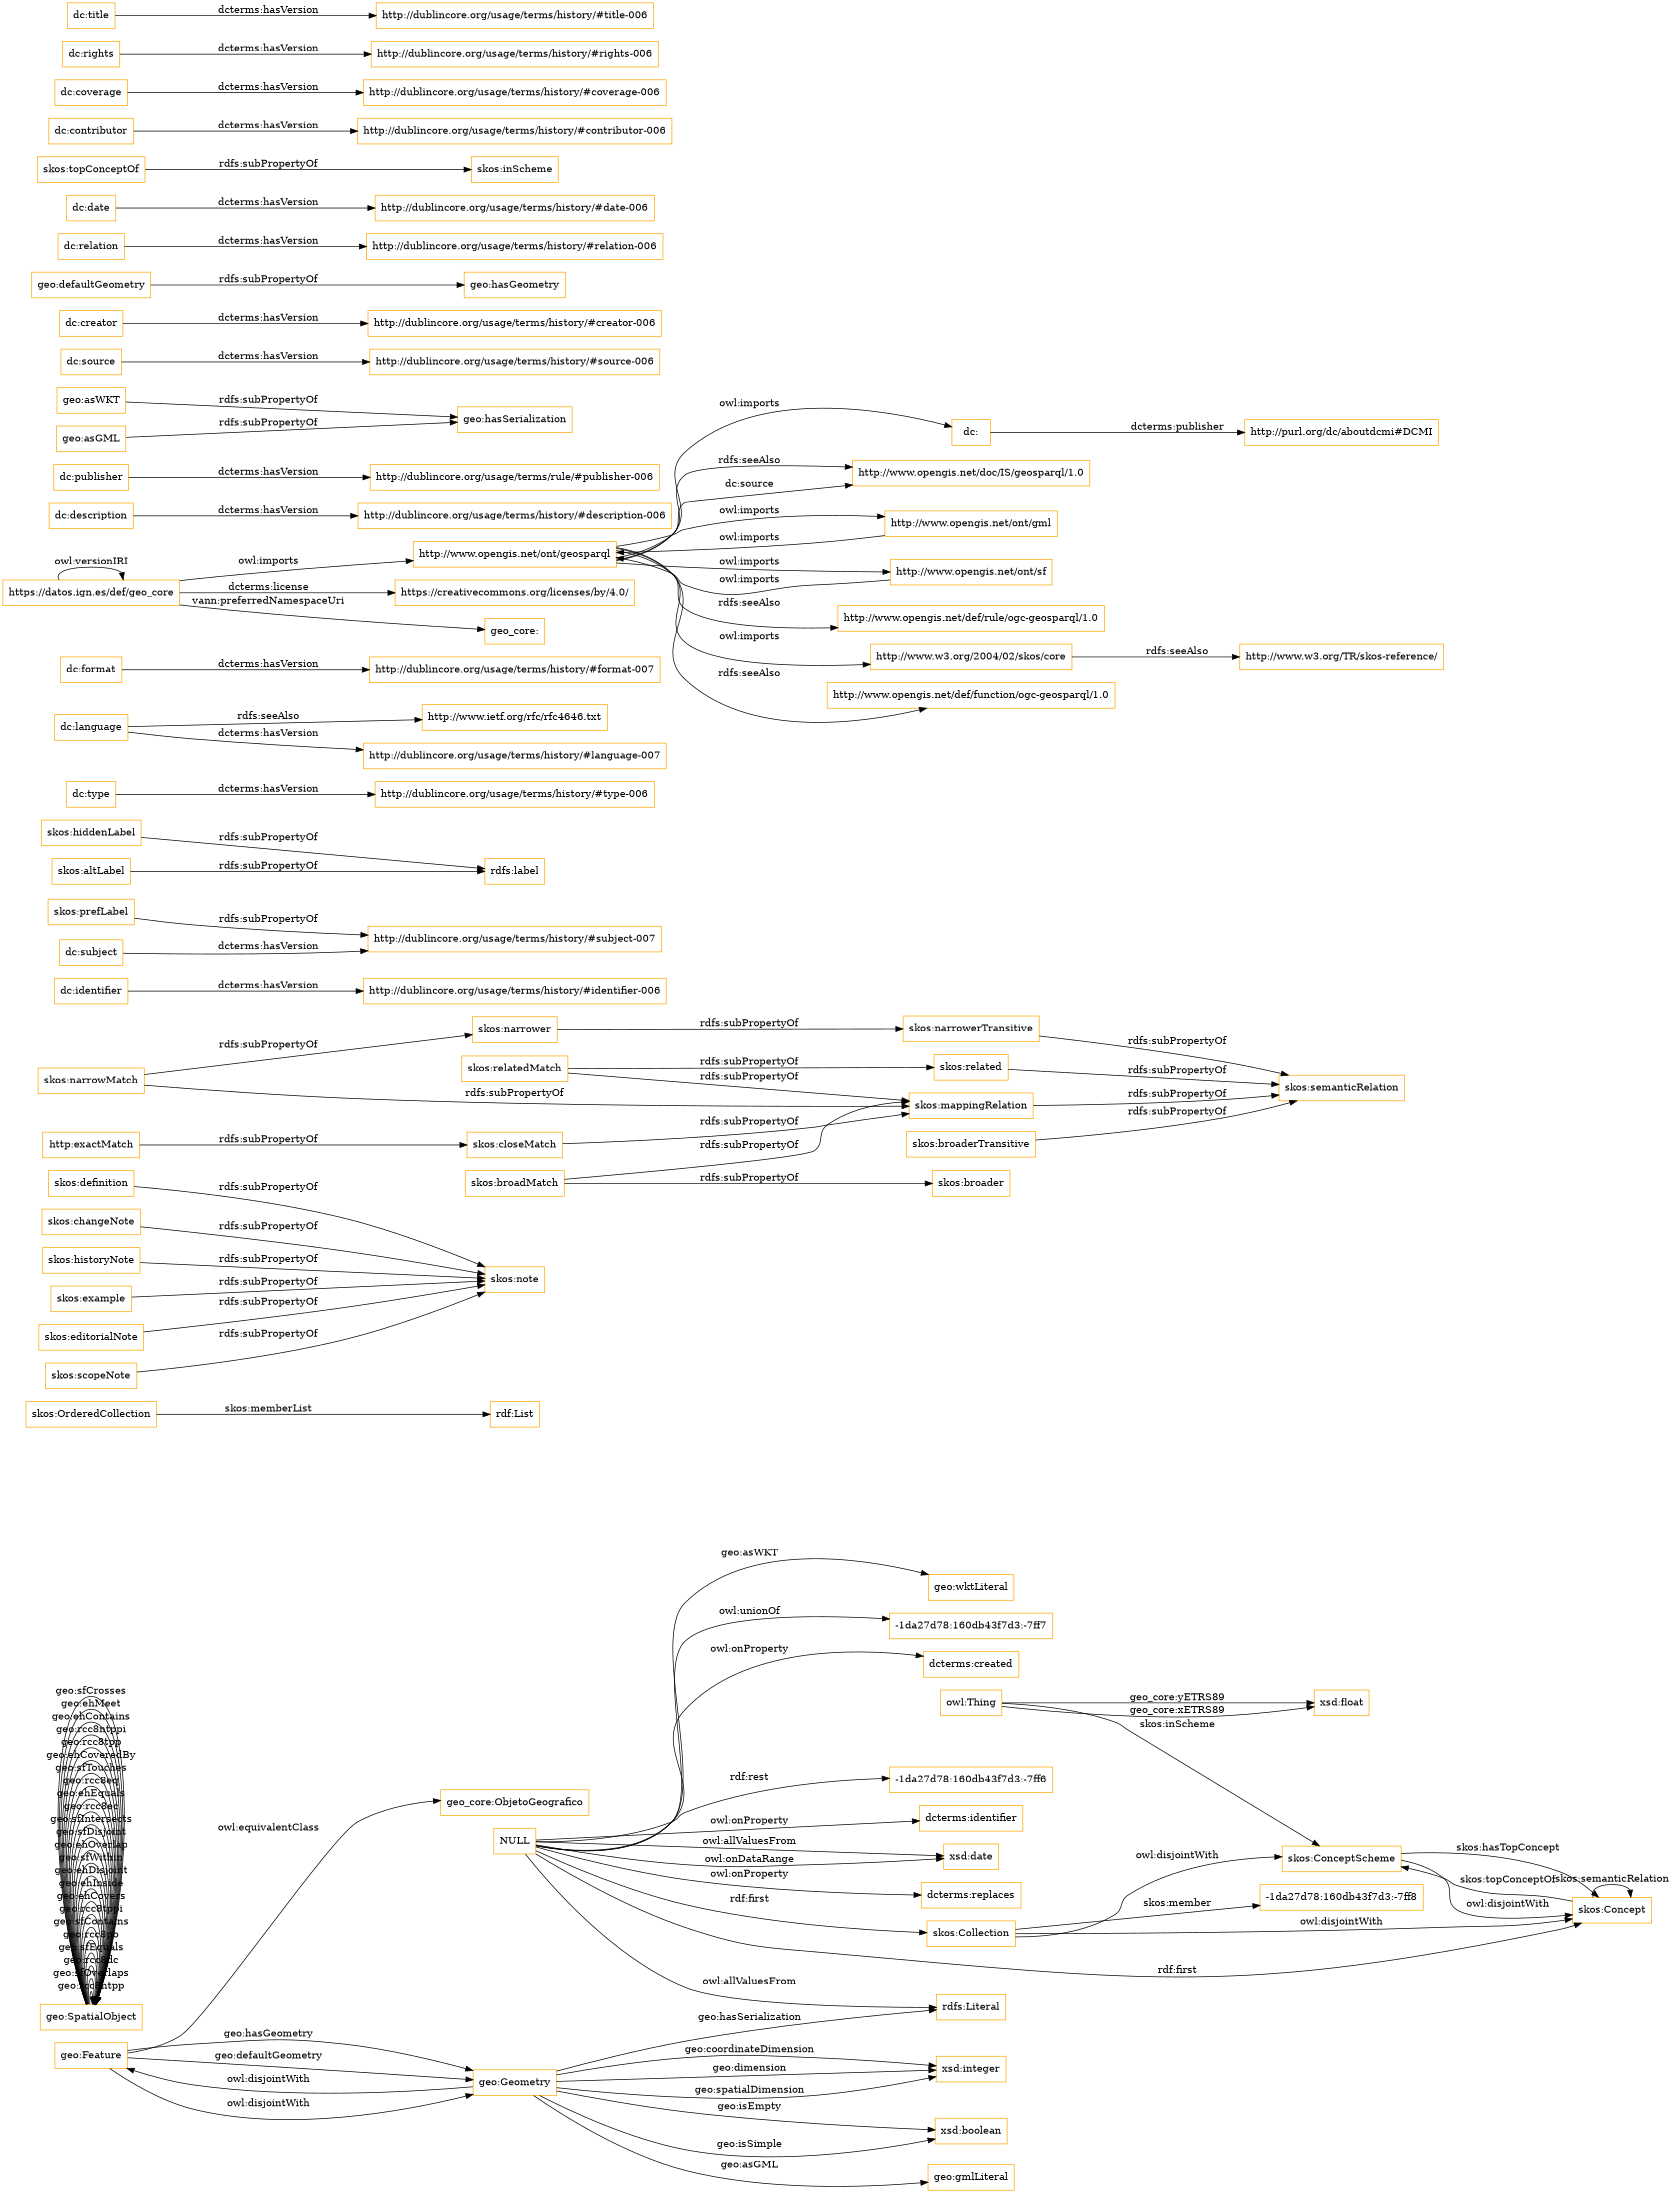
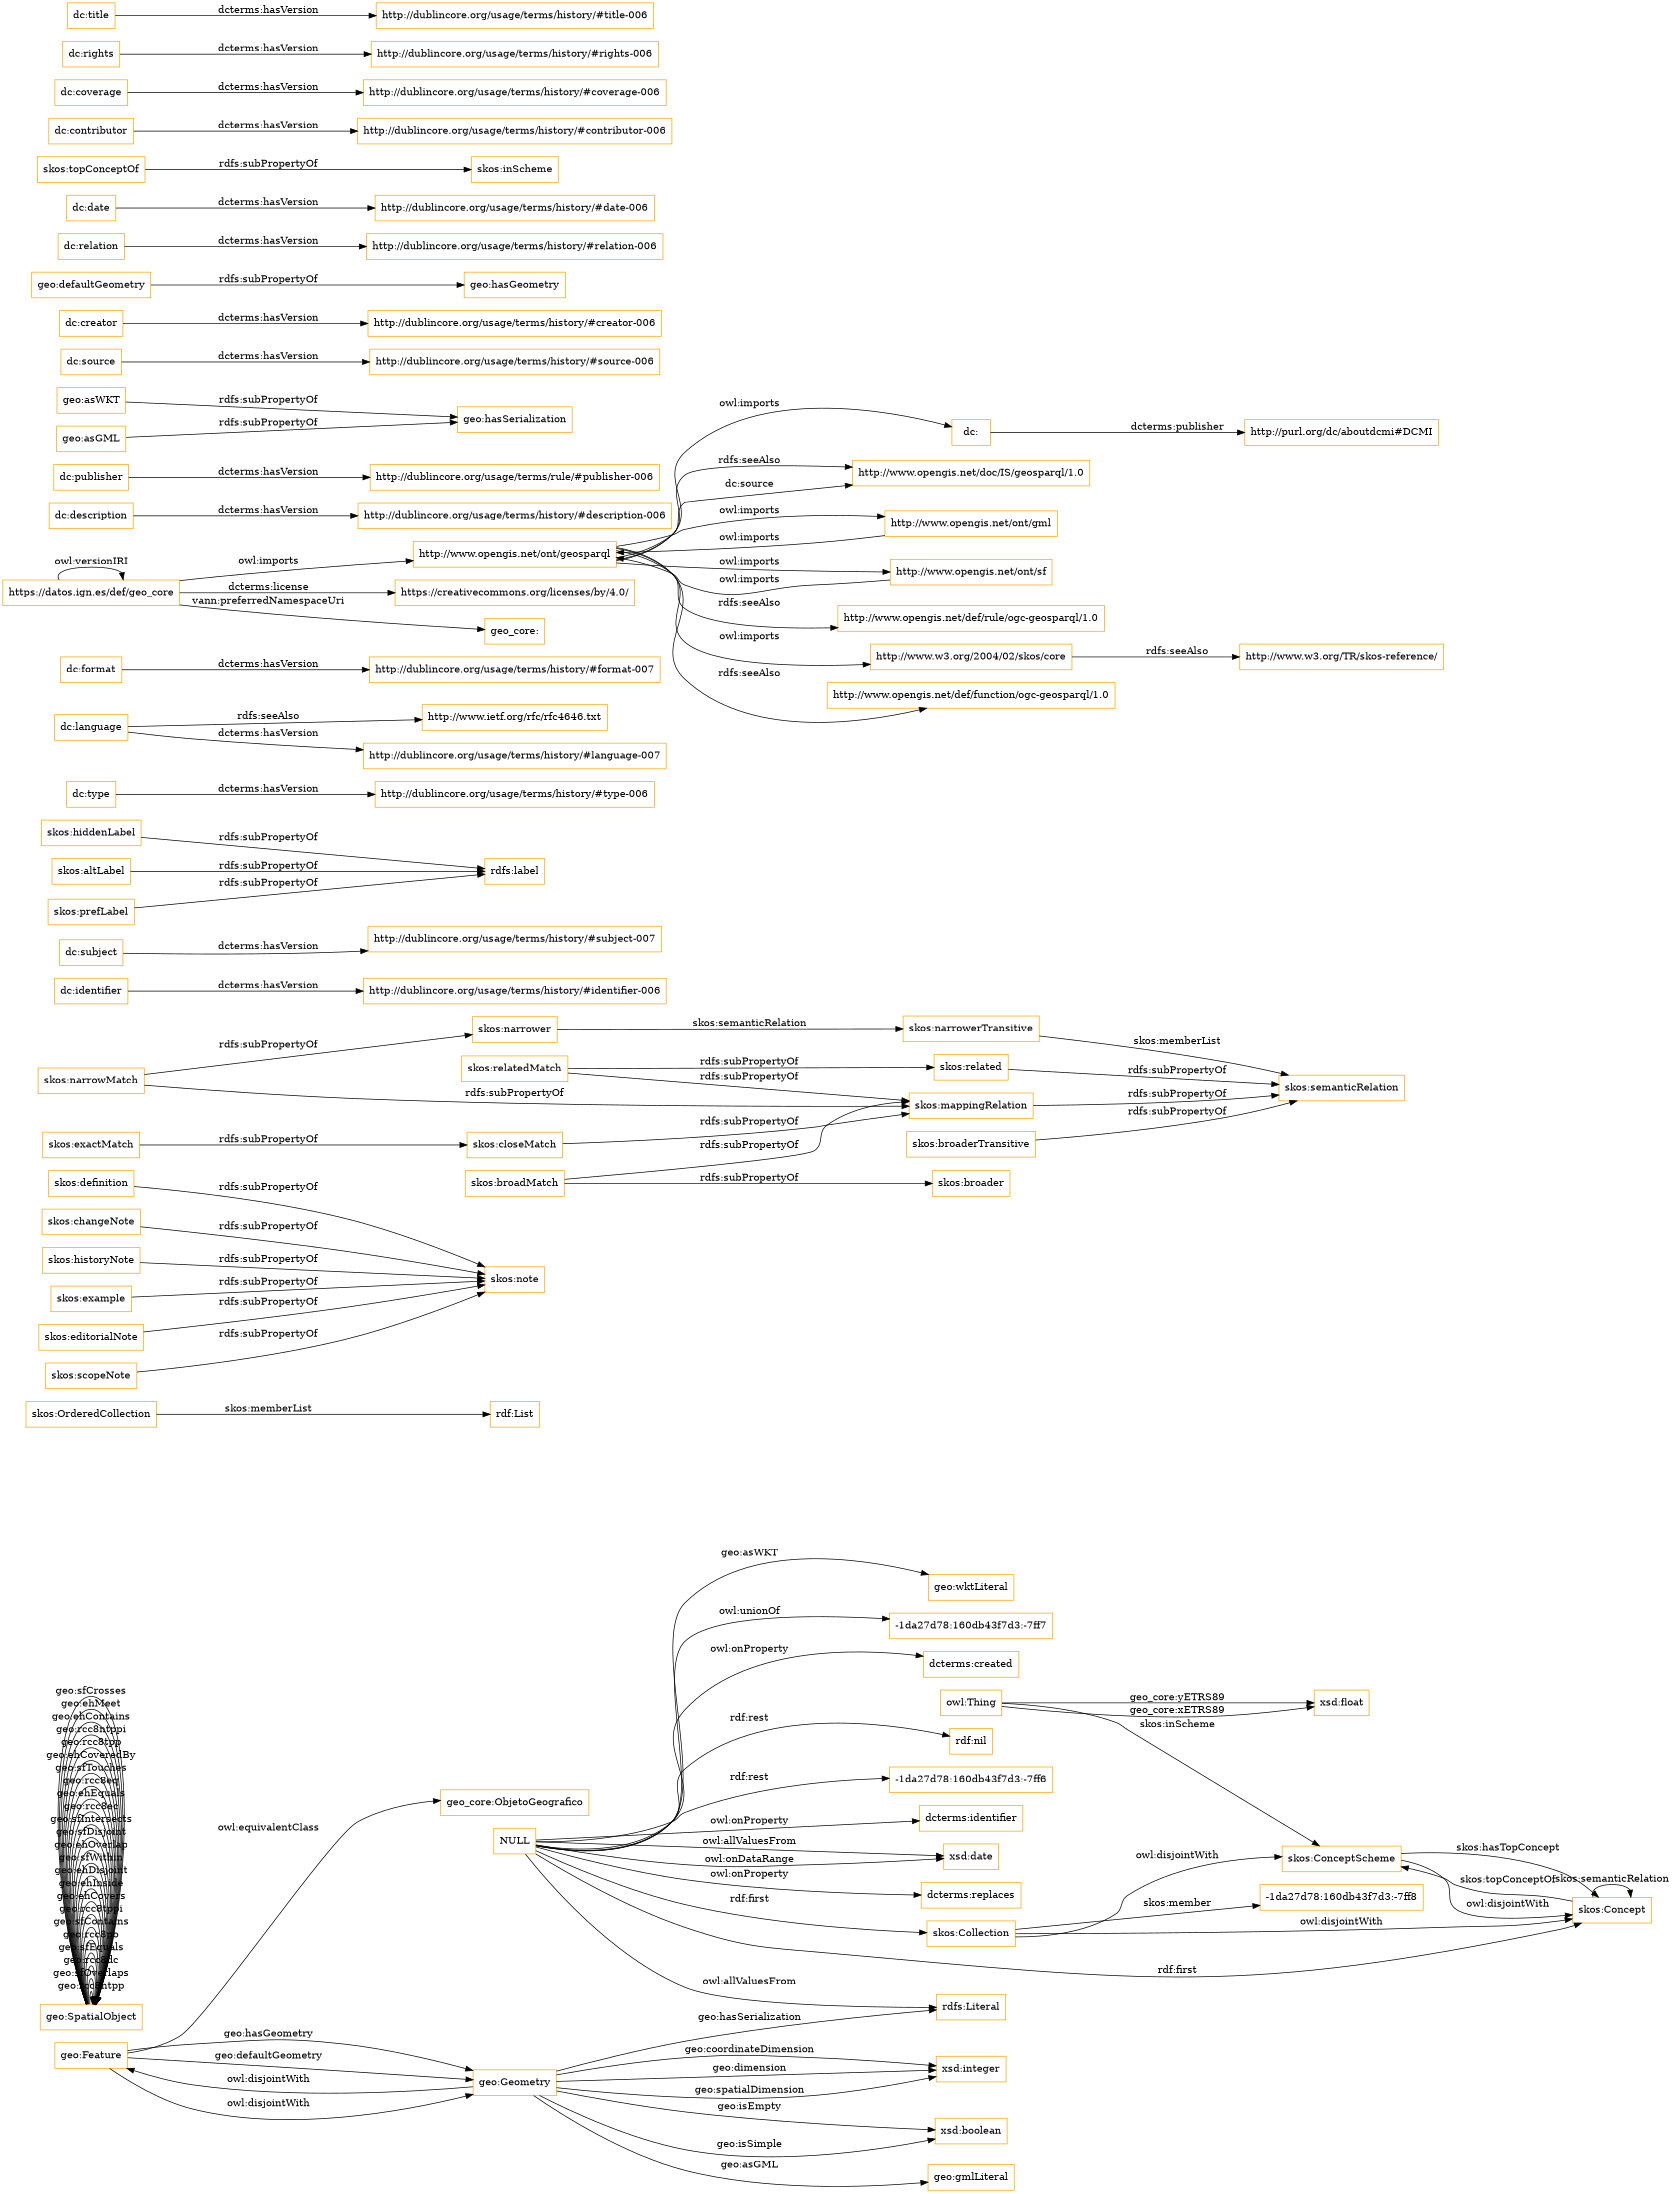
(247, 929) -> (306, 891)
(750, 1024) -> (750, 1024)
(1177, 1041) -> (1177, 1041)
(91, 1145) -> (91, 1145)
none -> (971, 1741)
